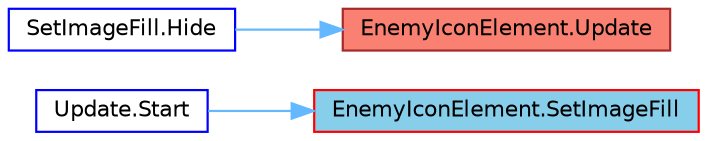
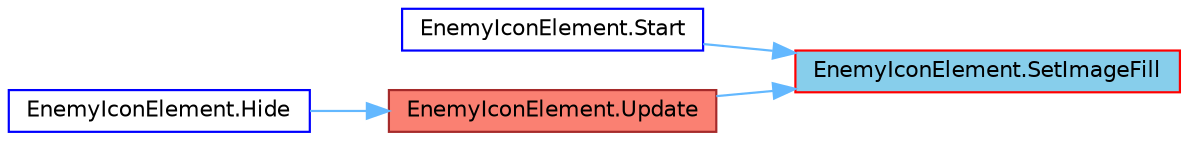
(122, 30) -> (159, 111)
none -> (745, 94)
(122, 111) -> (553, 30)
